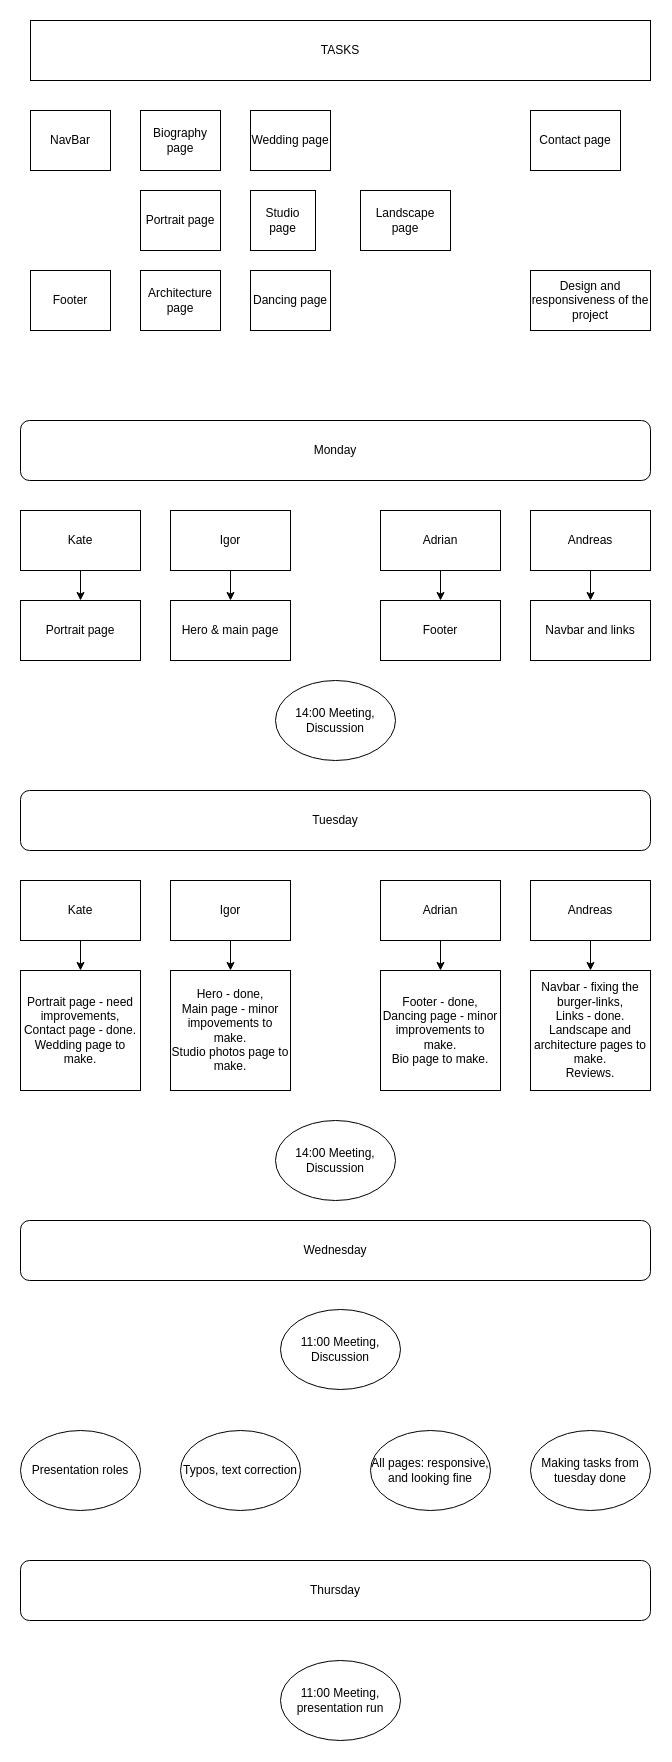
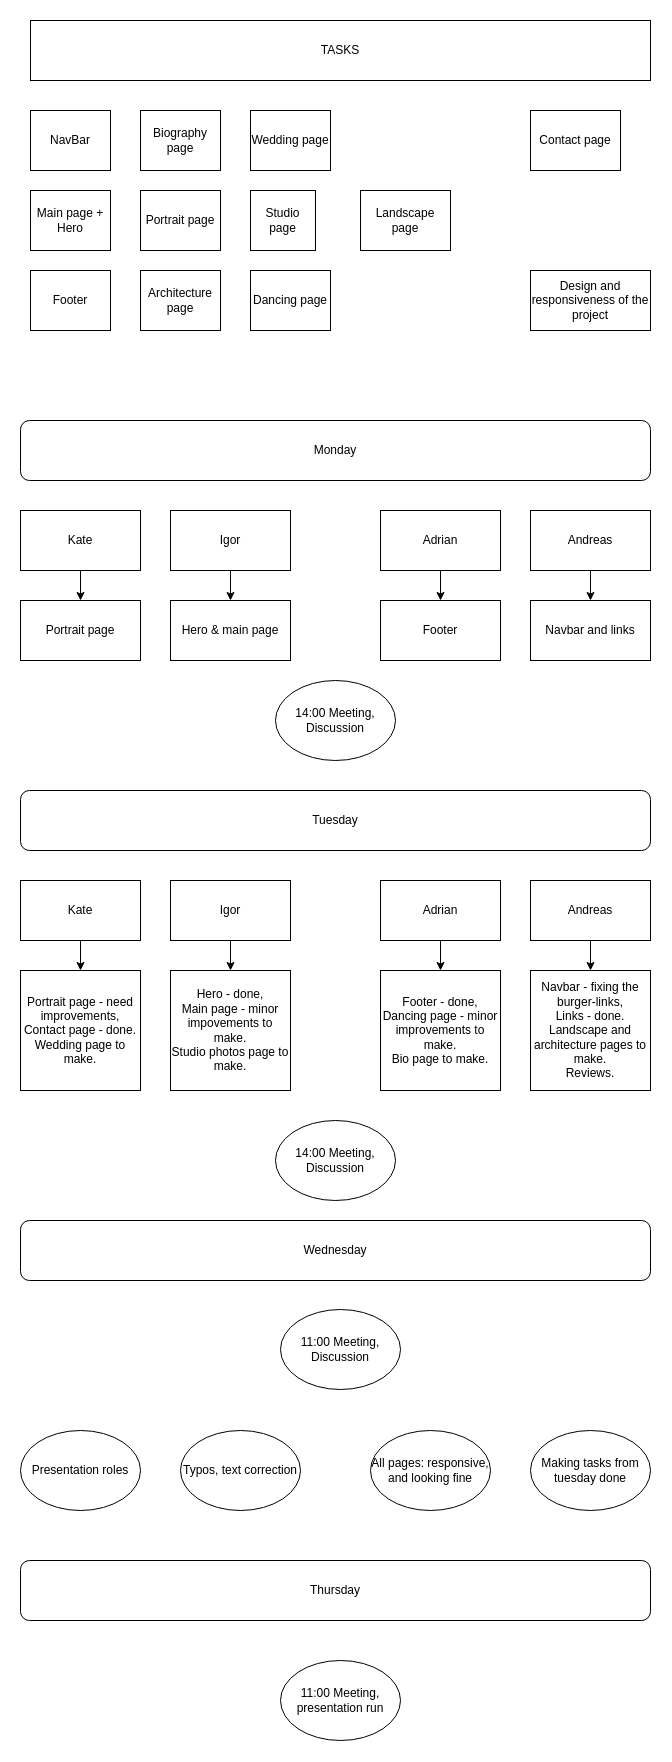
none -> (71, 221)
